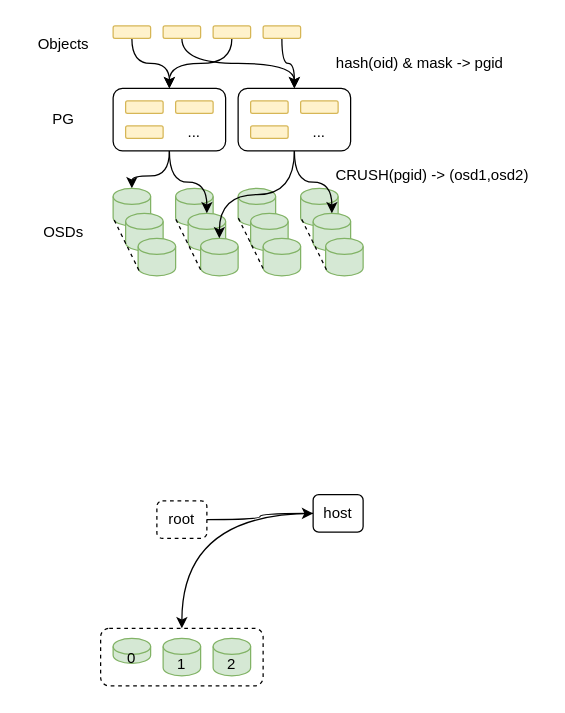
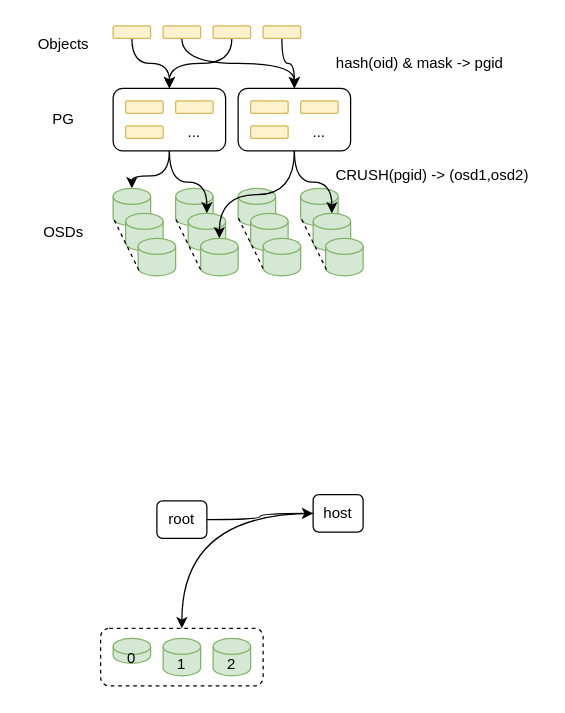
(182, 519) -> (182, 519)
